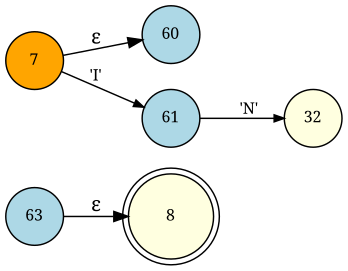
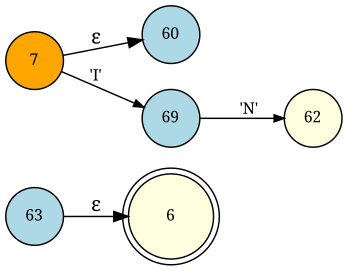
(171, 118) -> (171, 118)
(313, 118) -> (313, 118)
(171, 216) -> (171, 216)
